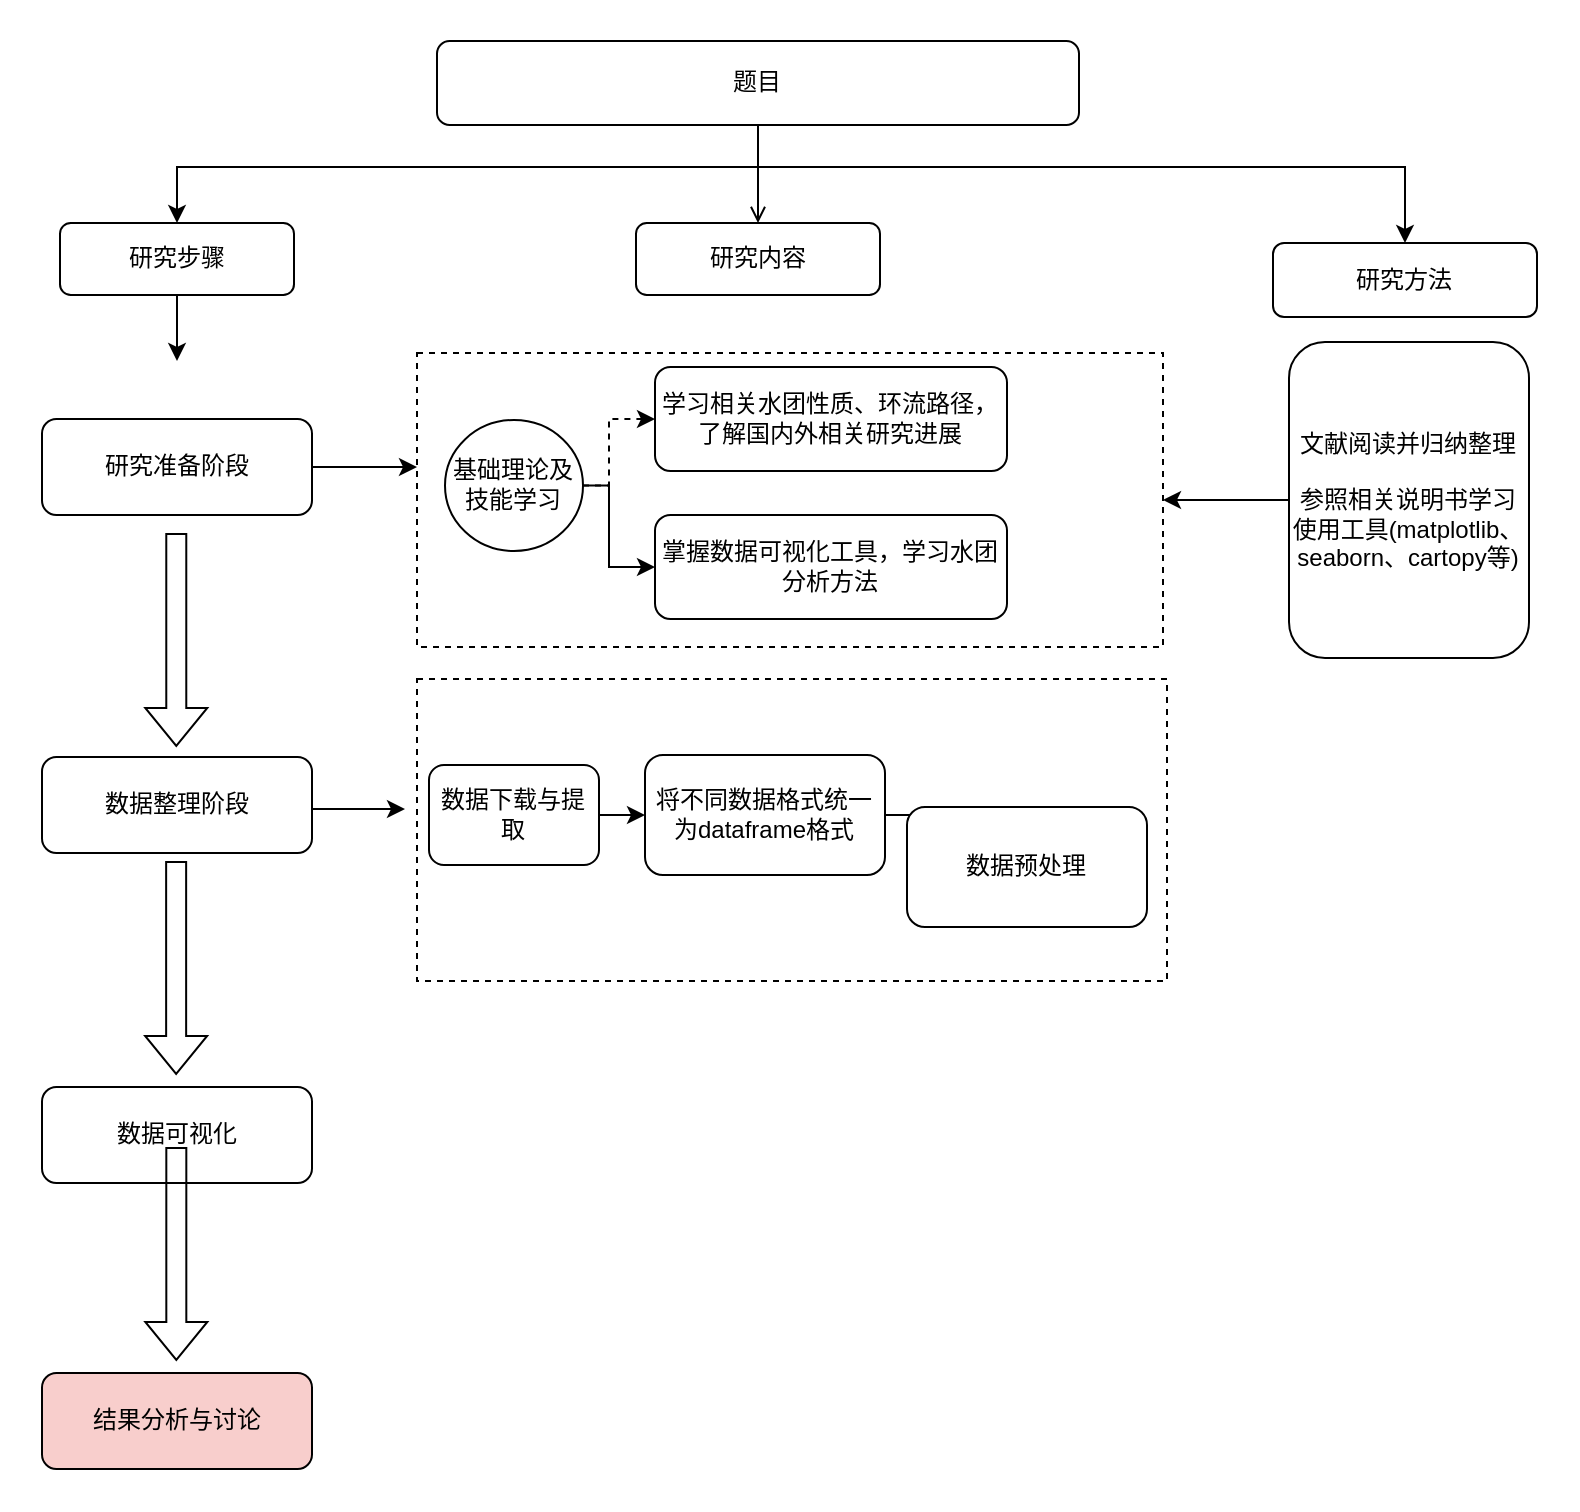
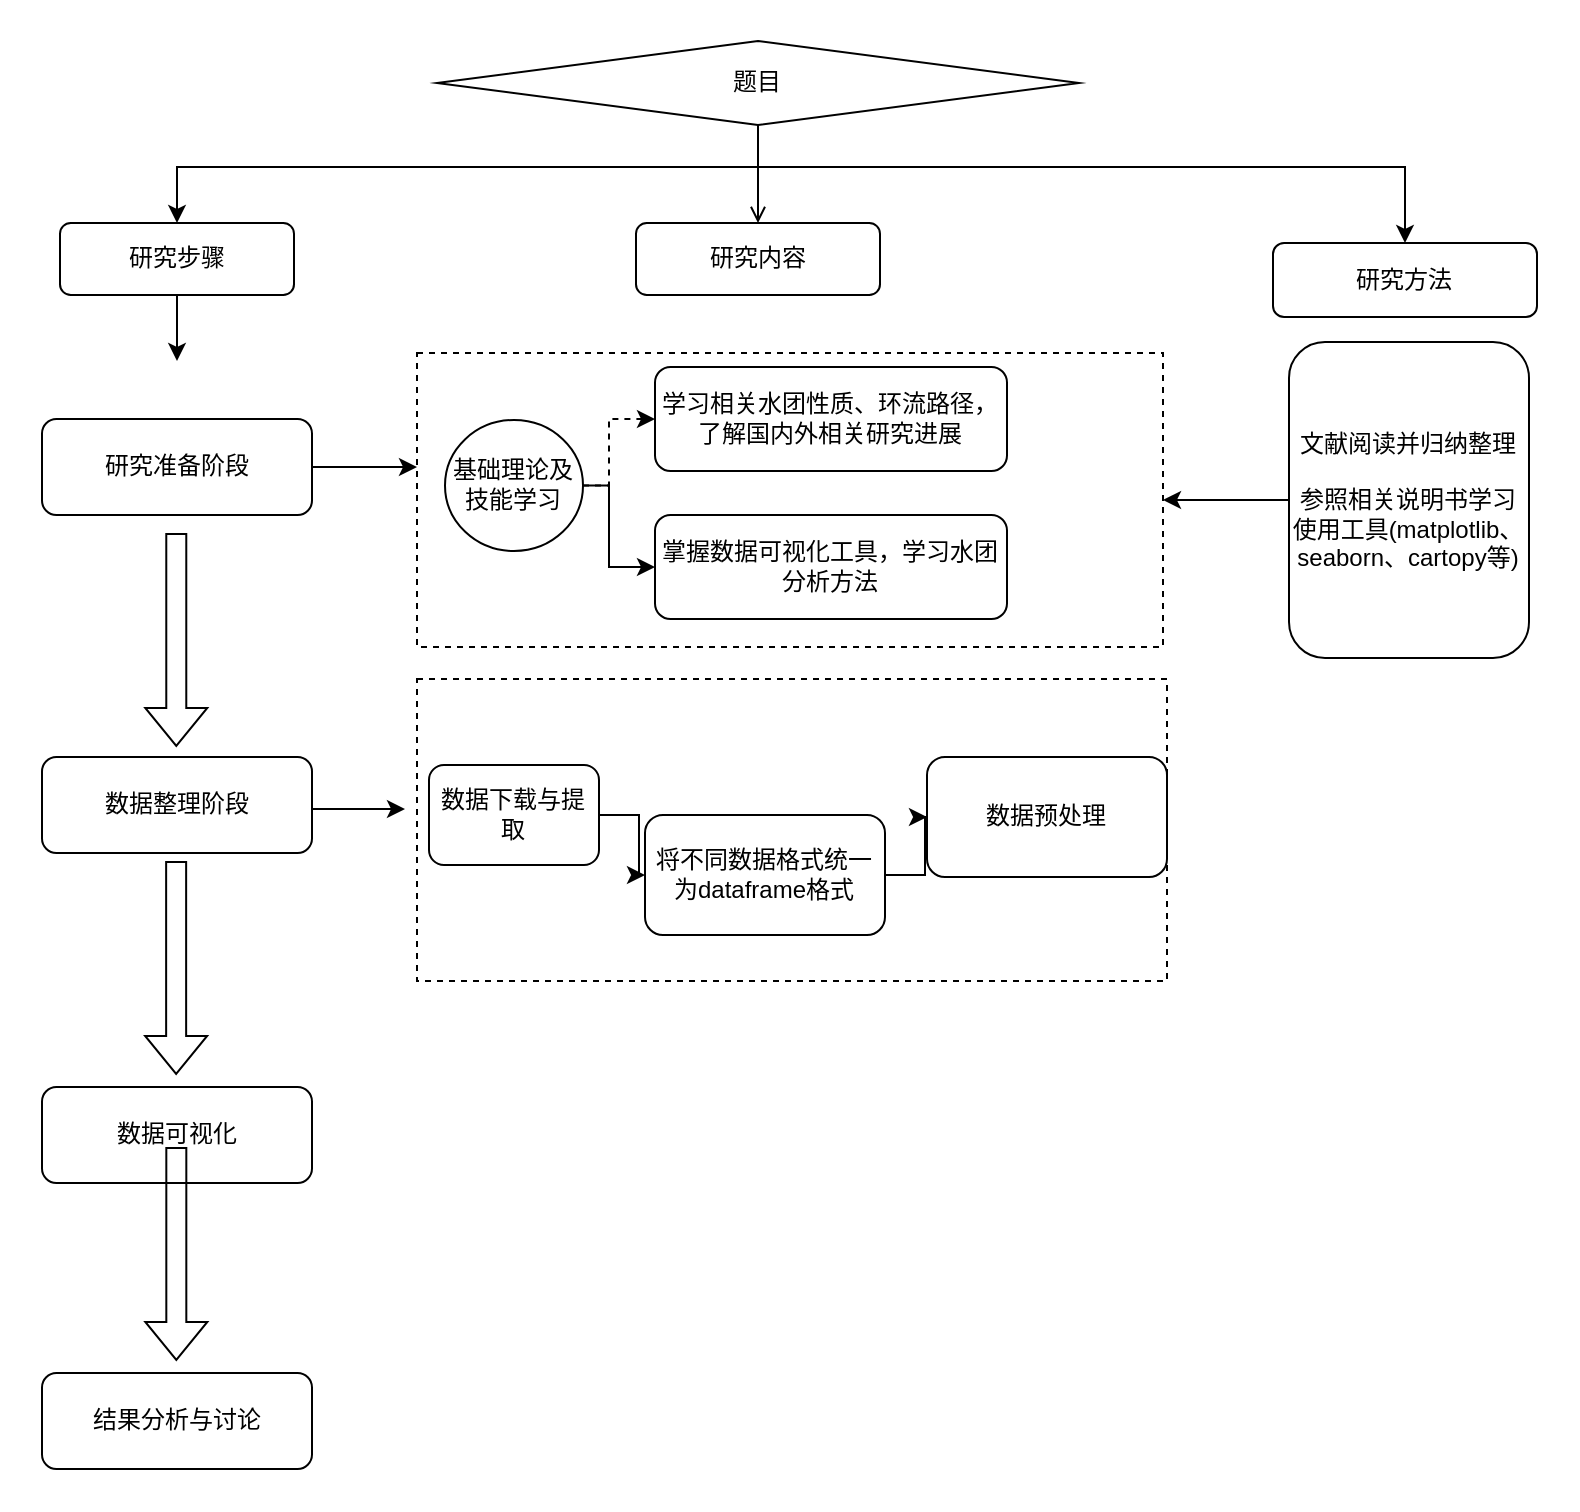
(758, 83) -> (758, 83)
(765, 815) -> (765, 875)
(1027, 867) -> (1047, 817)
(177, 1421) -> (177, 1421)
